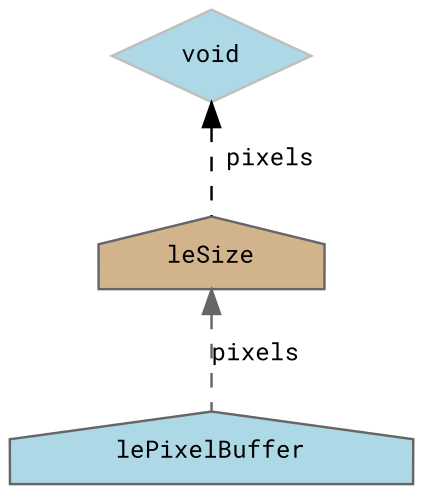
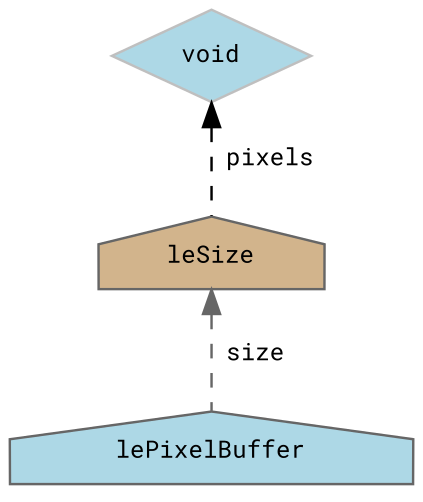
(249, 354) -> (249, 354)
